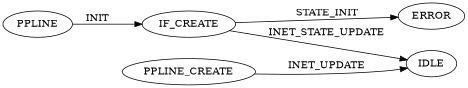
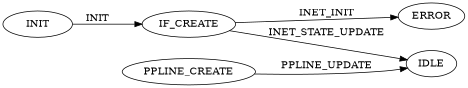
(327, 13) -> (327, 13)
(38, 24) -> (38, 24)
(327, 66) -> (327, 66)
